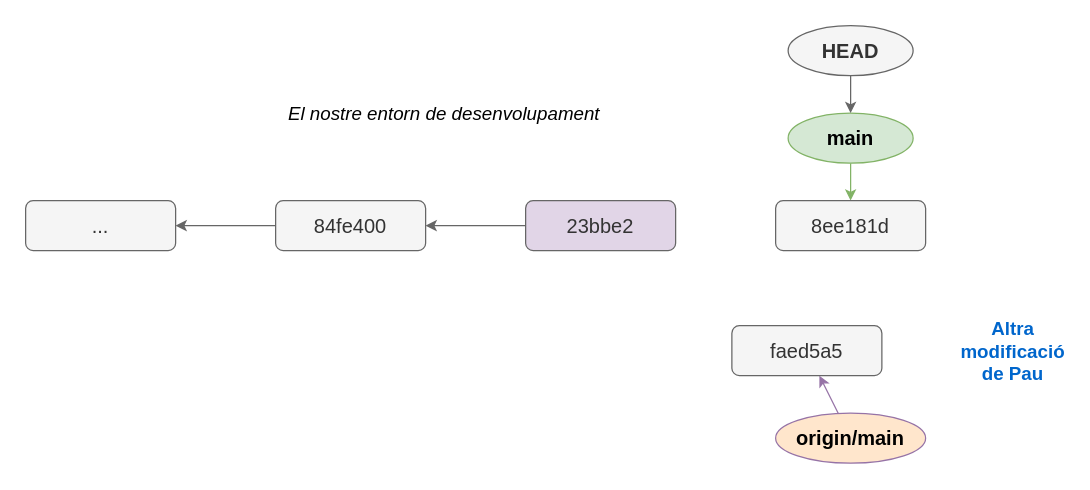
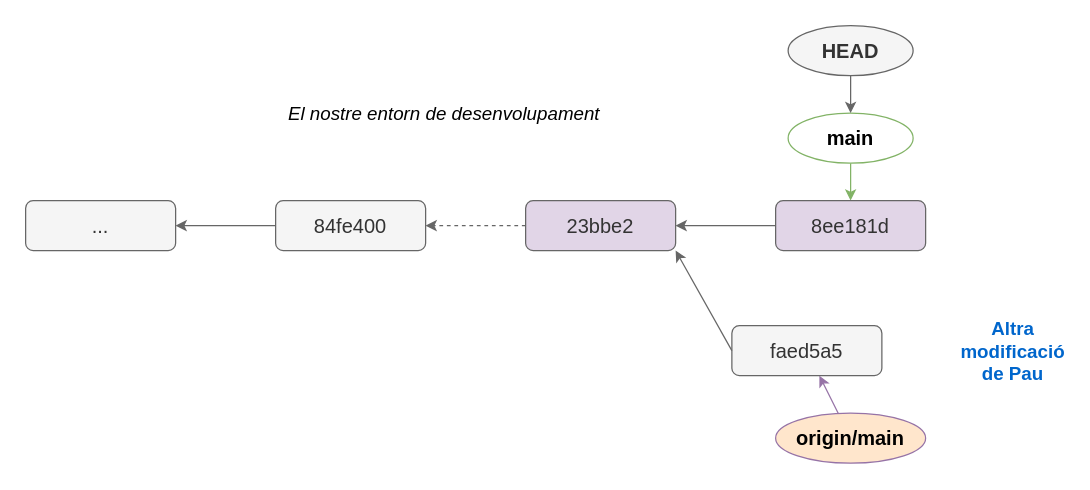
(851, 138) -> (851, 138)
(479, 226) -> (479, 226)
none -> (730, 226)
(851, 226) -> (851, 226)
none -> (706, 304)
